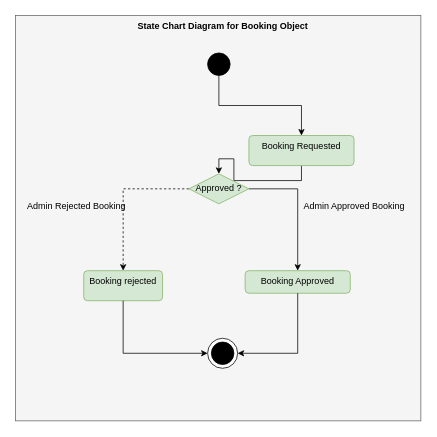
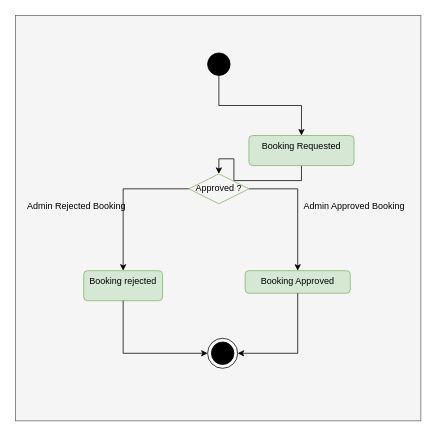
(222, 27) -> none
(219, 189) -> (219, 189)
(123, 194) -> (123, 194)
